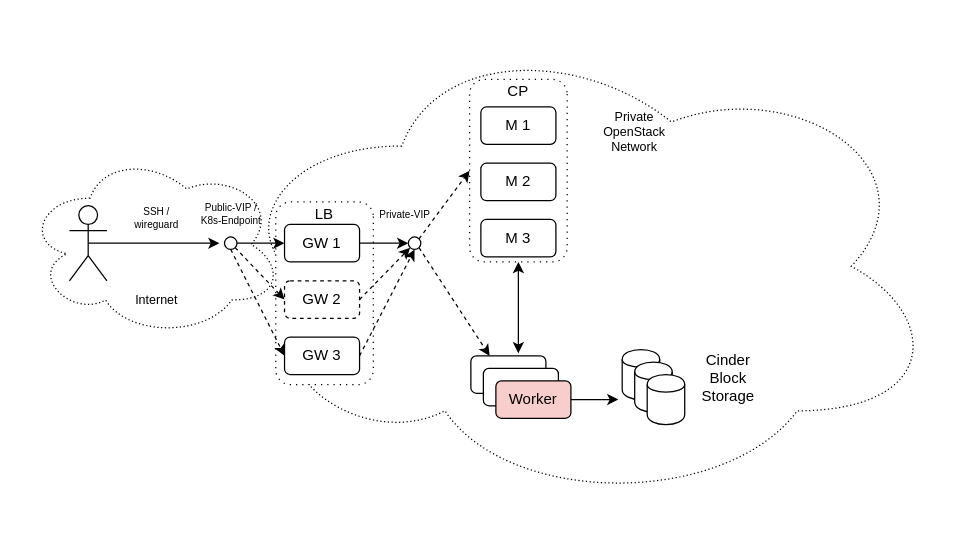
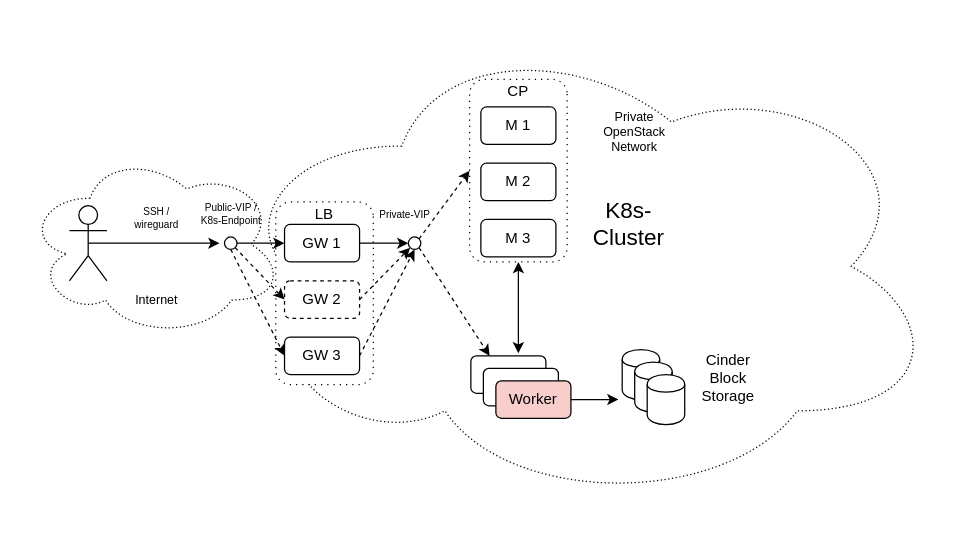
none -> (629, 224)
